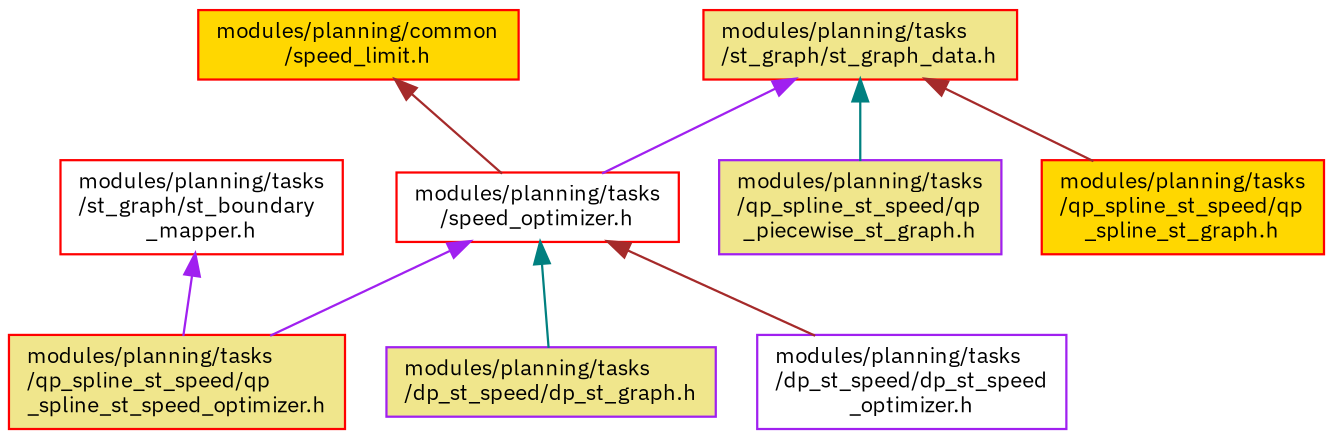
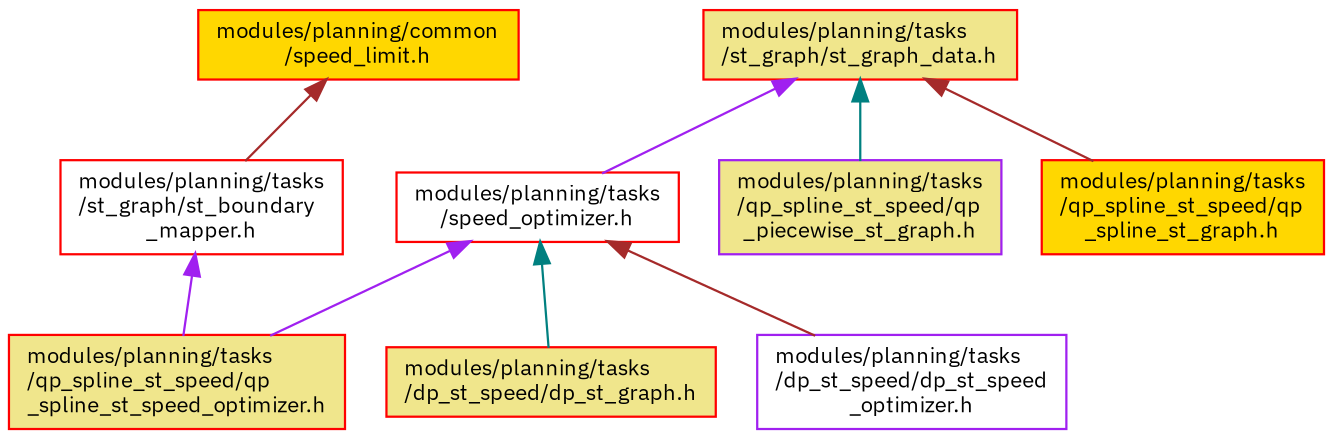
(457, 134) -> (278, 128)
(551, 382) -> (551, 382)
